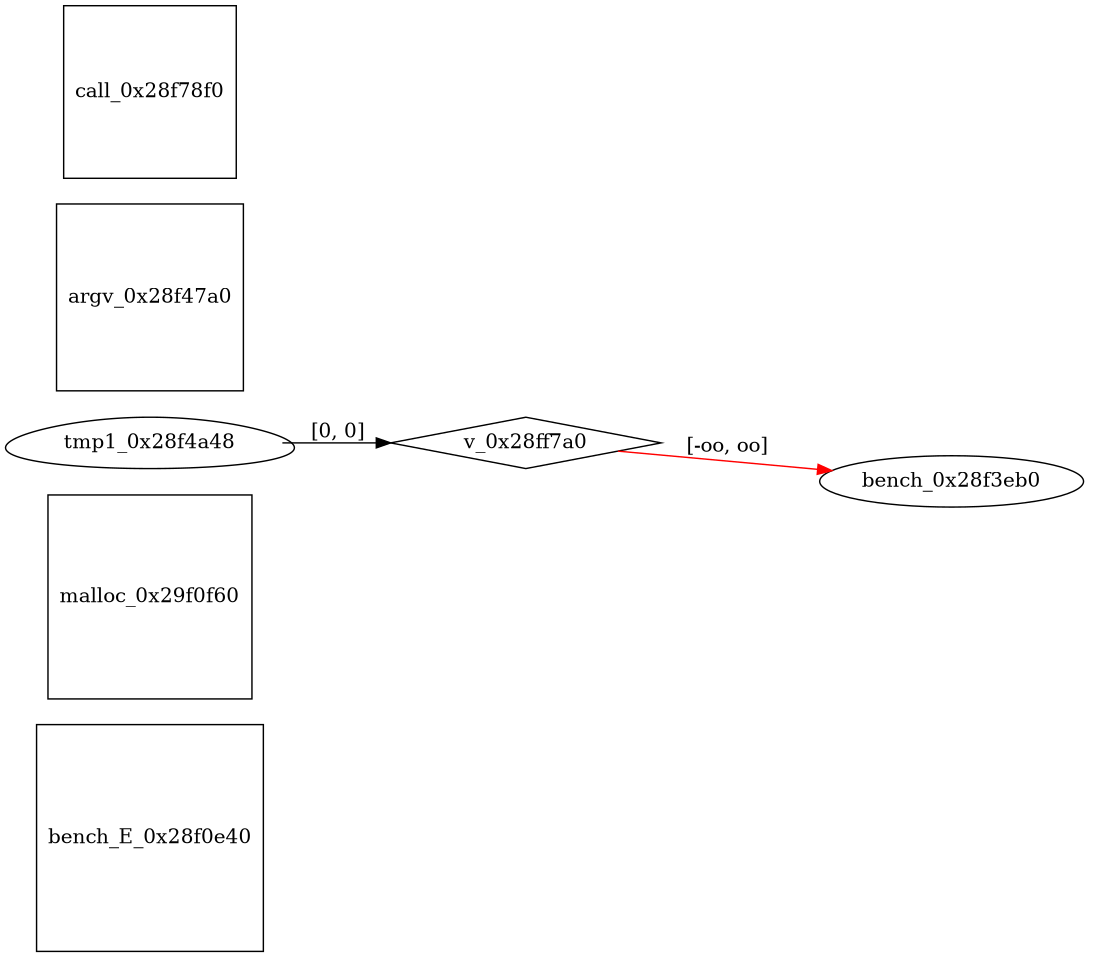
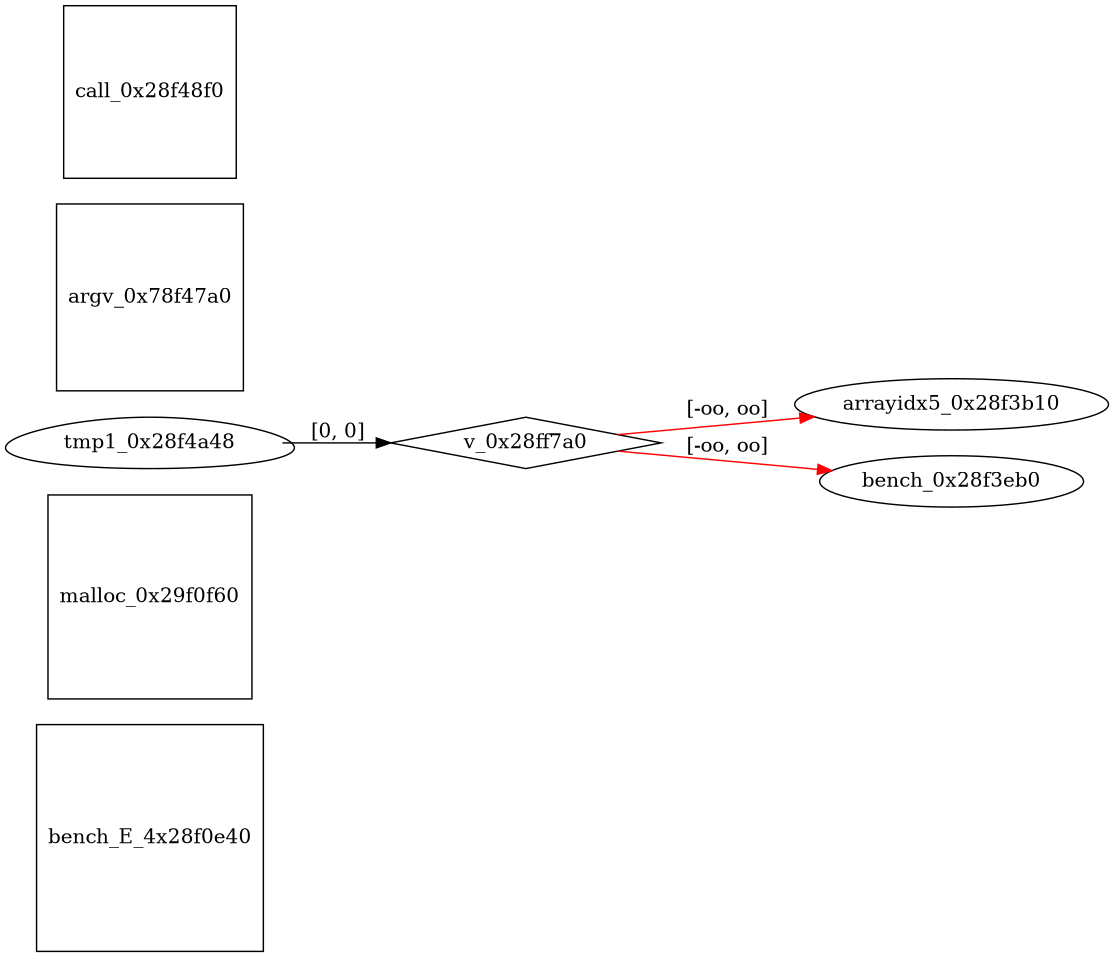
(150, 92) -> (150, 92)
(150, 297) -> (150, 297)
none -> (952, 404)
(150, 838) -> (150, 838)
